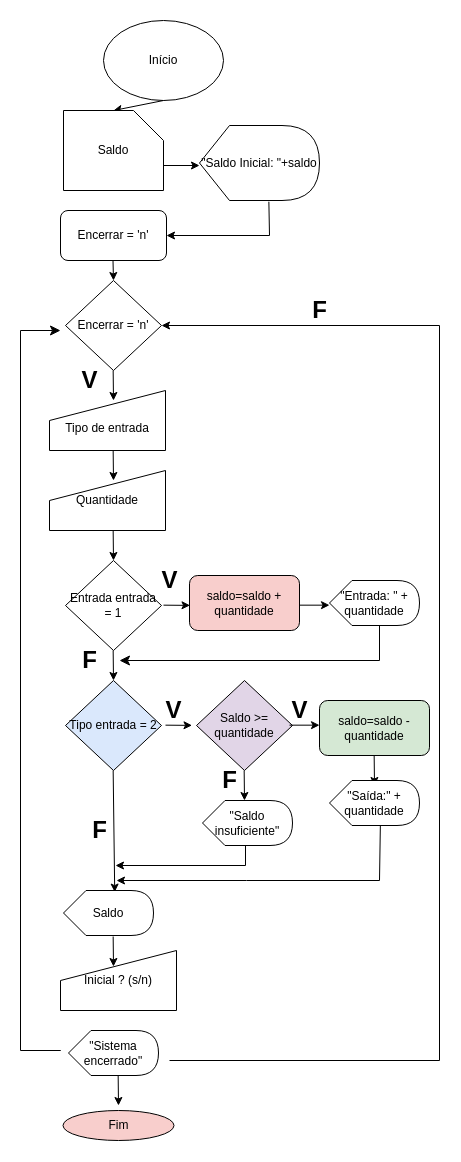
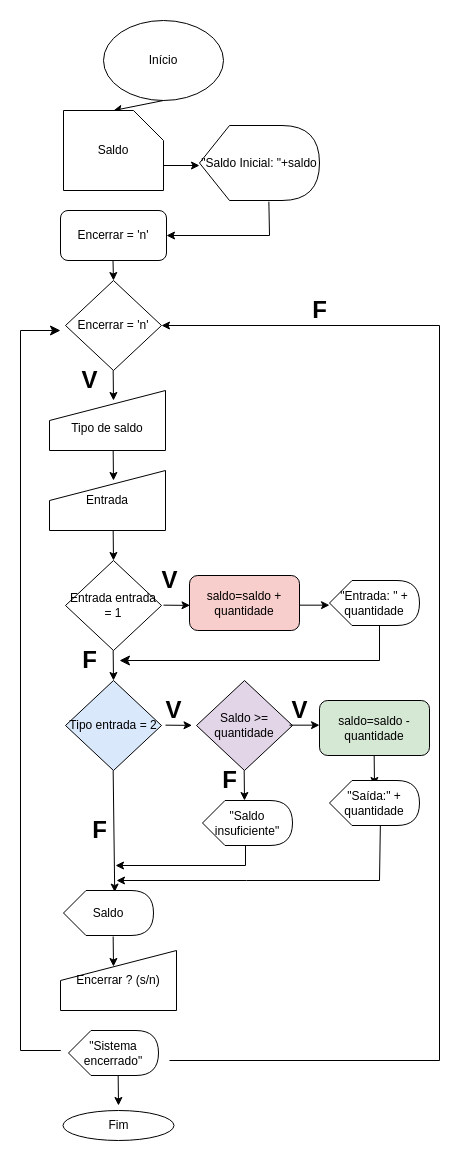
(108, 421) -> (108, 421)
(108, 501) -> (108, 501)
(119, 981) -> (119, 981)
(119, 1126) -> (119, 1126)
